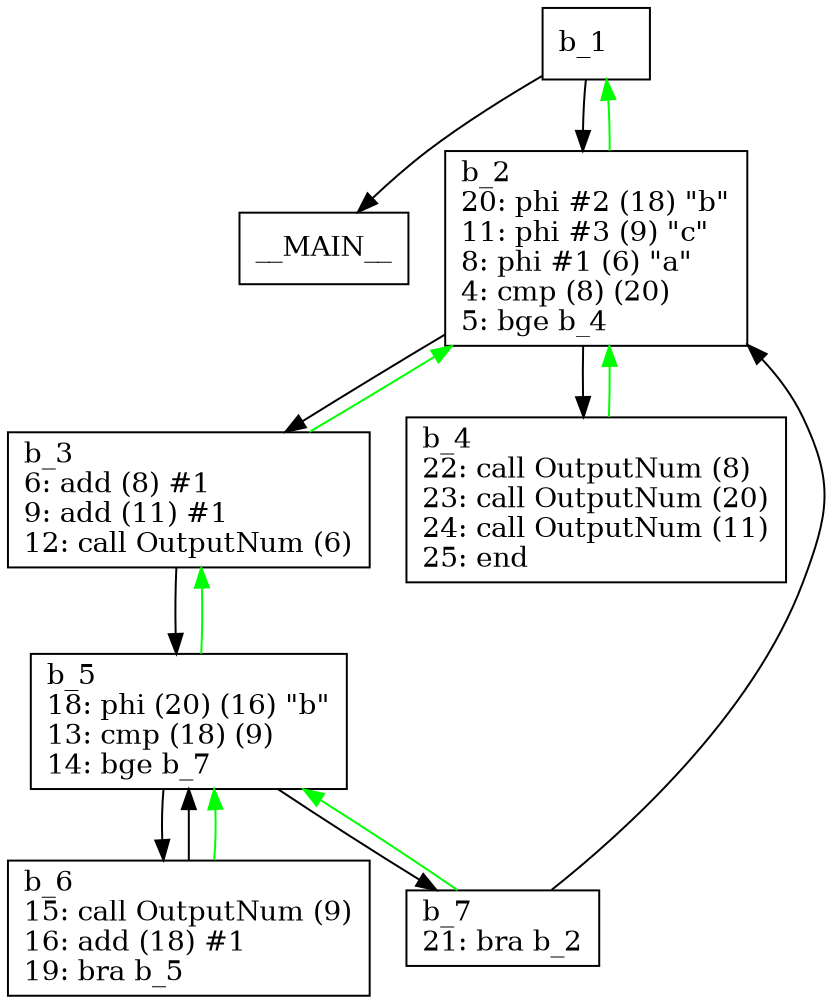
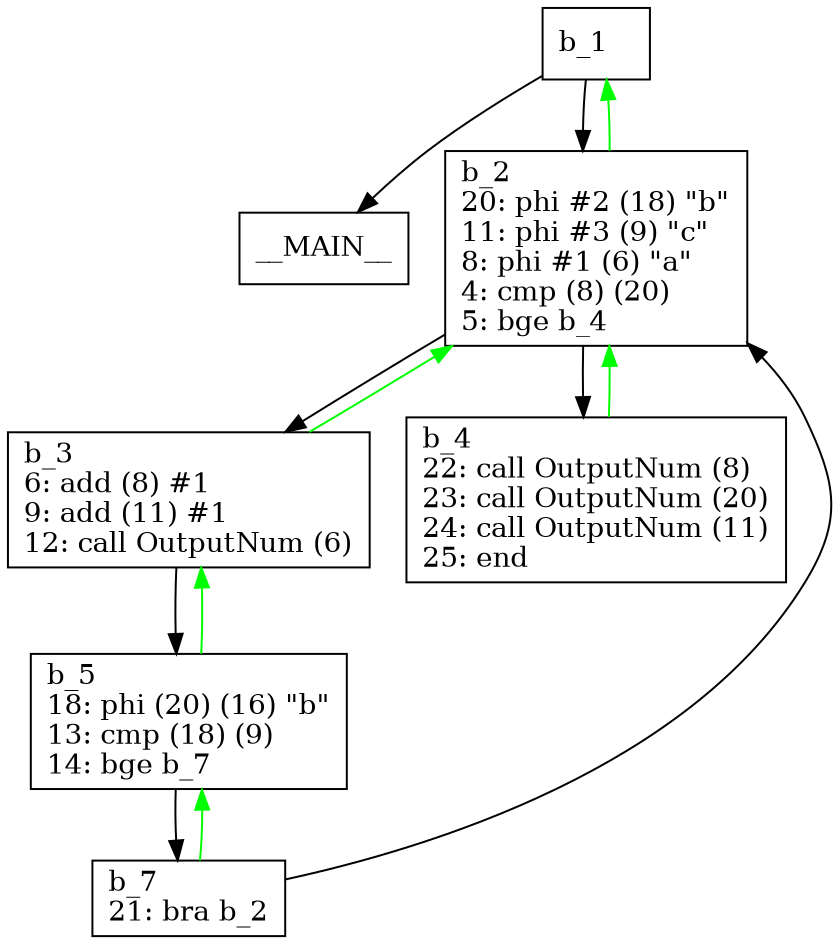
(189, 928) -> none
